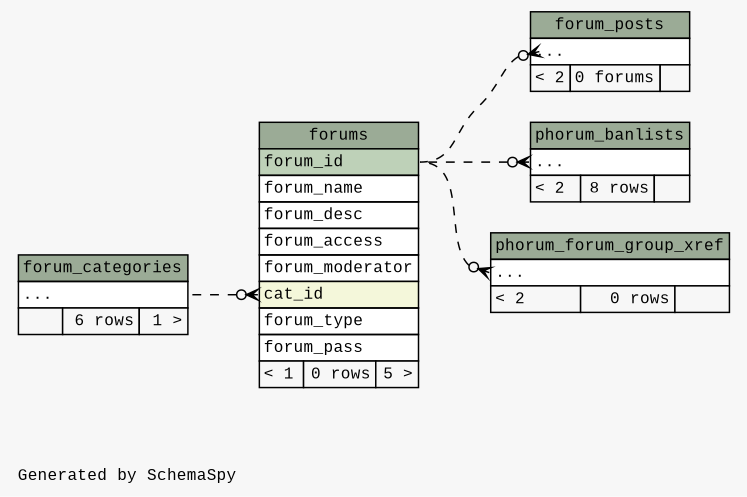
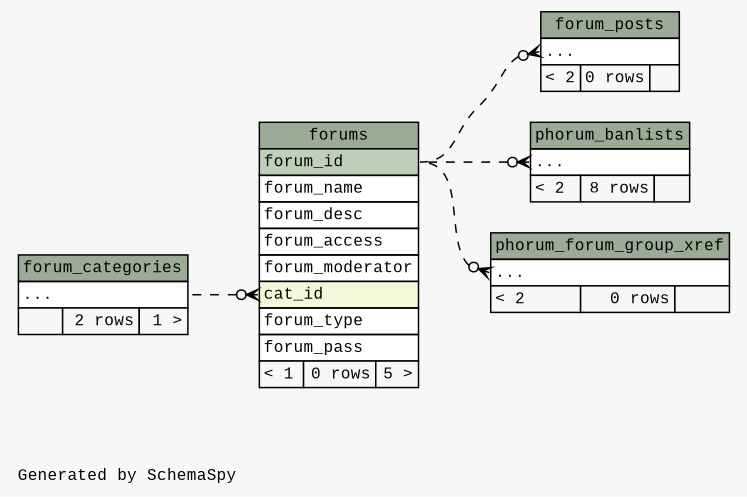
(615, 77) -> (615, 77)
(105, 321) -> (105, 321)
